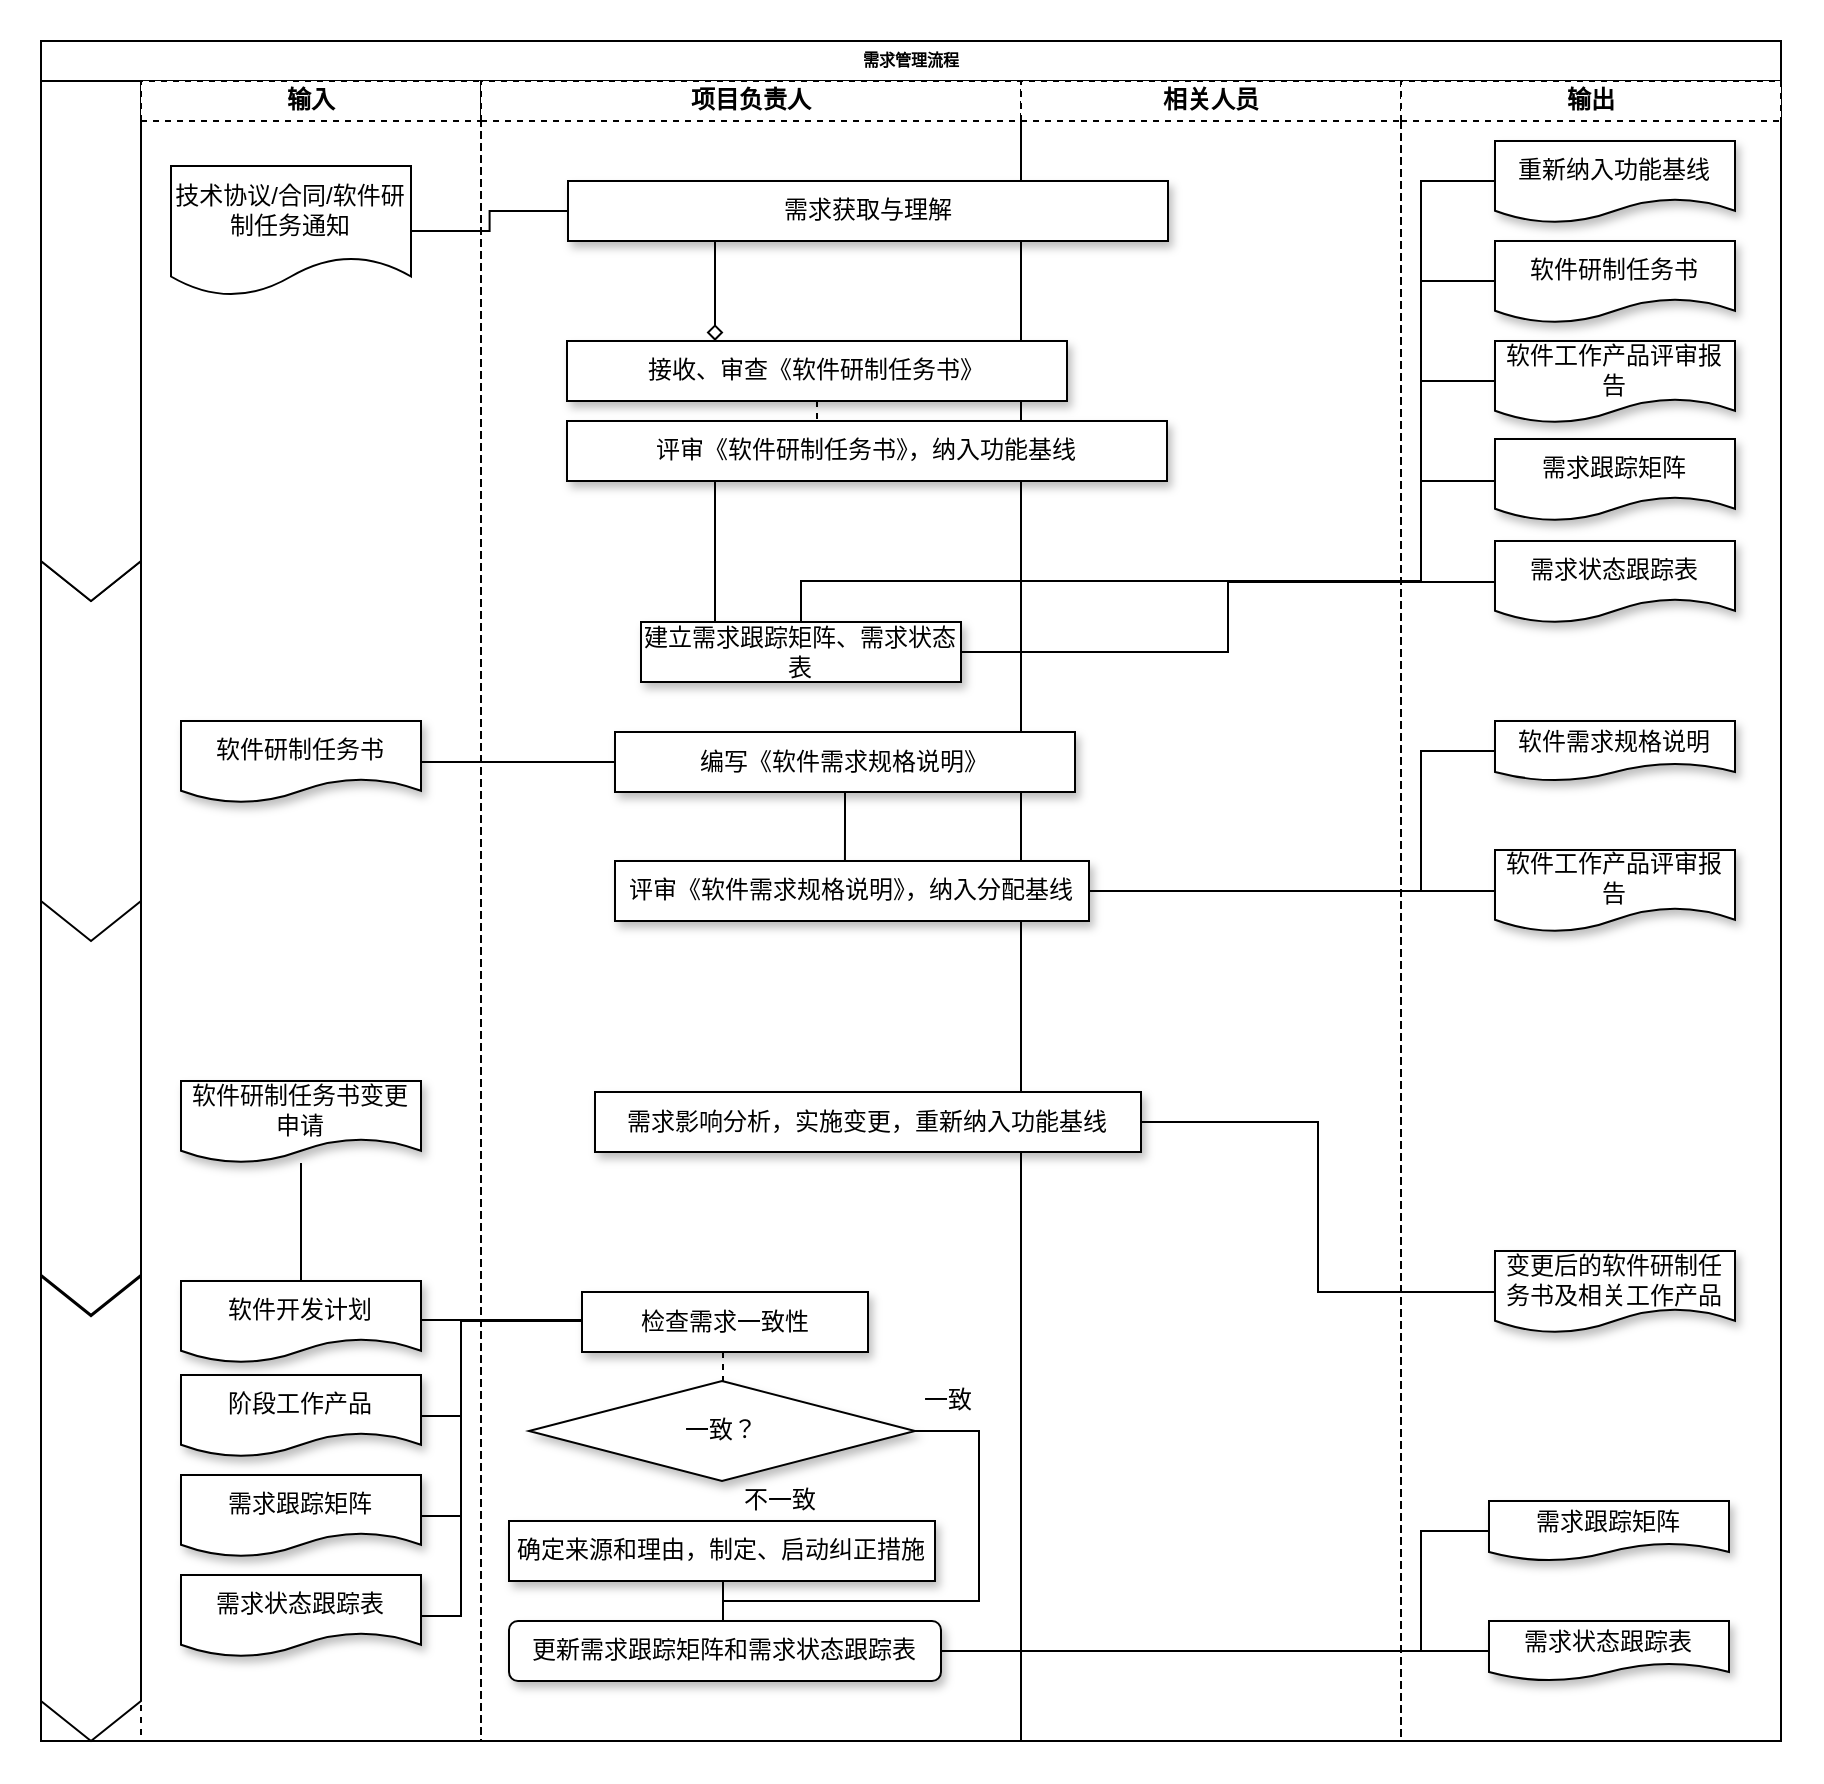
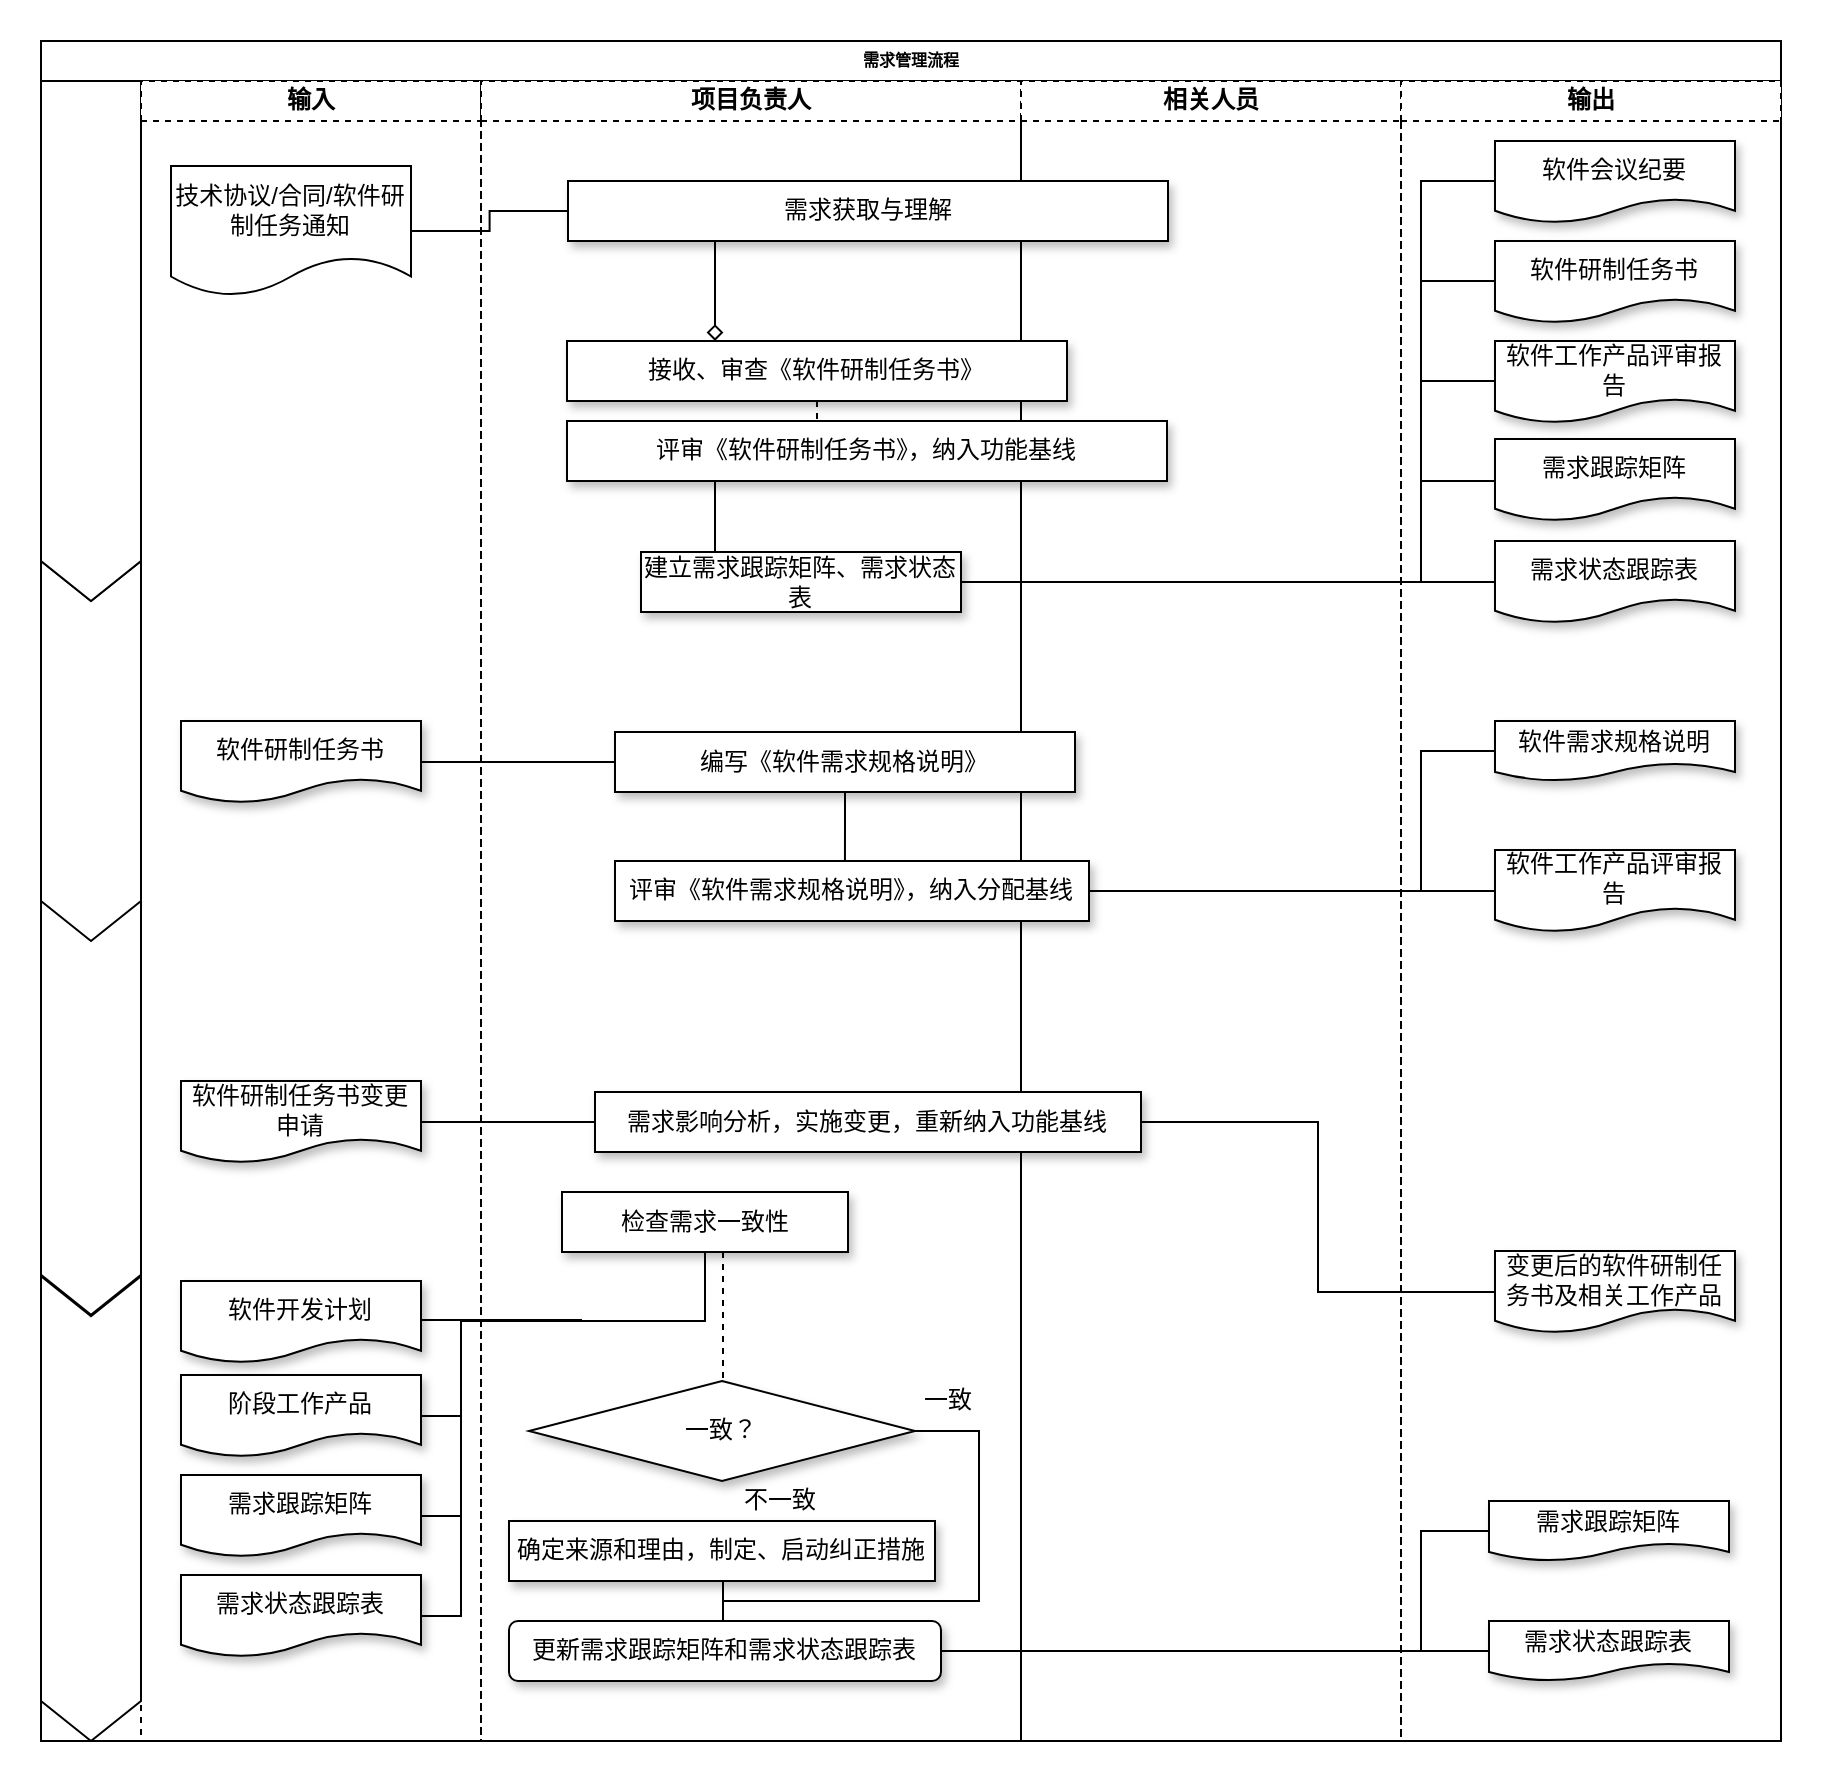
(1615, 171) -> (1615, 171)
(801, 652) -> (801, 582)
(301, 1222) -> (540, 1122)
(725, 1322) -> (705, 1222)
